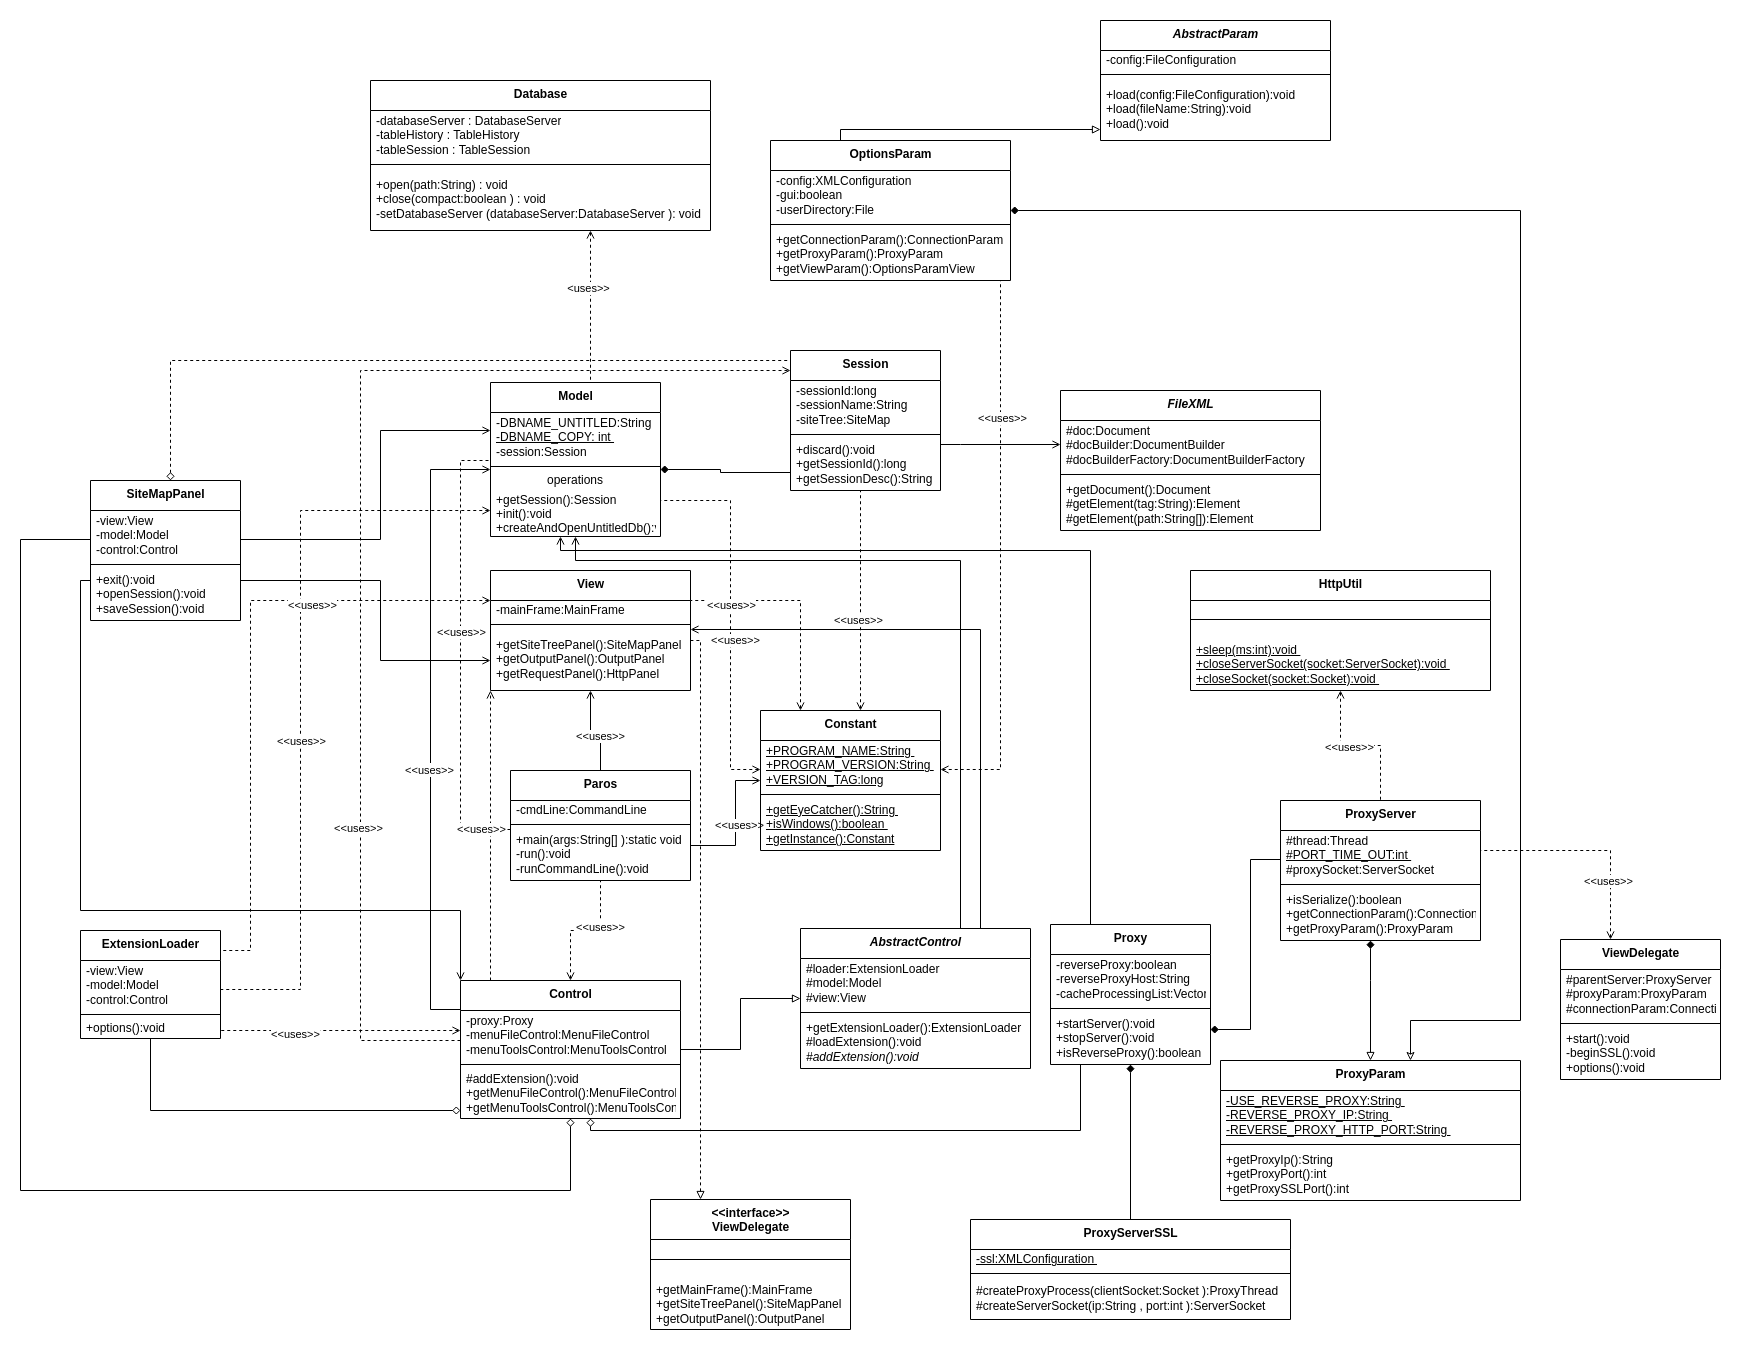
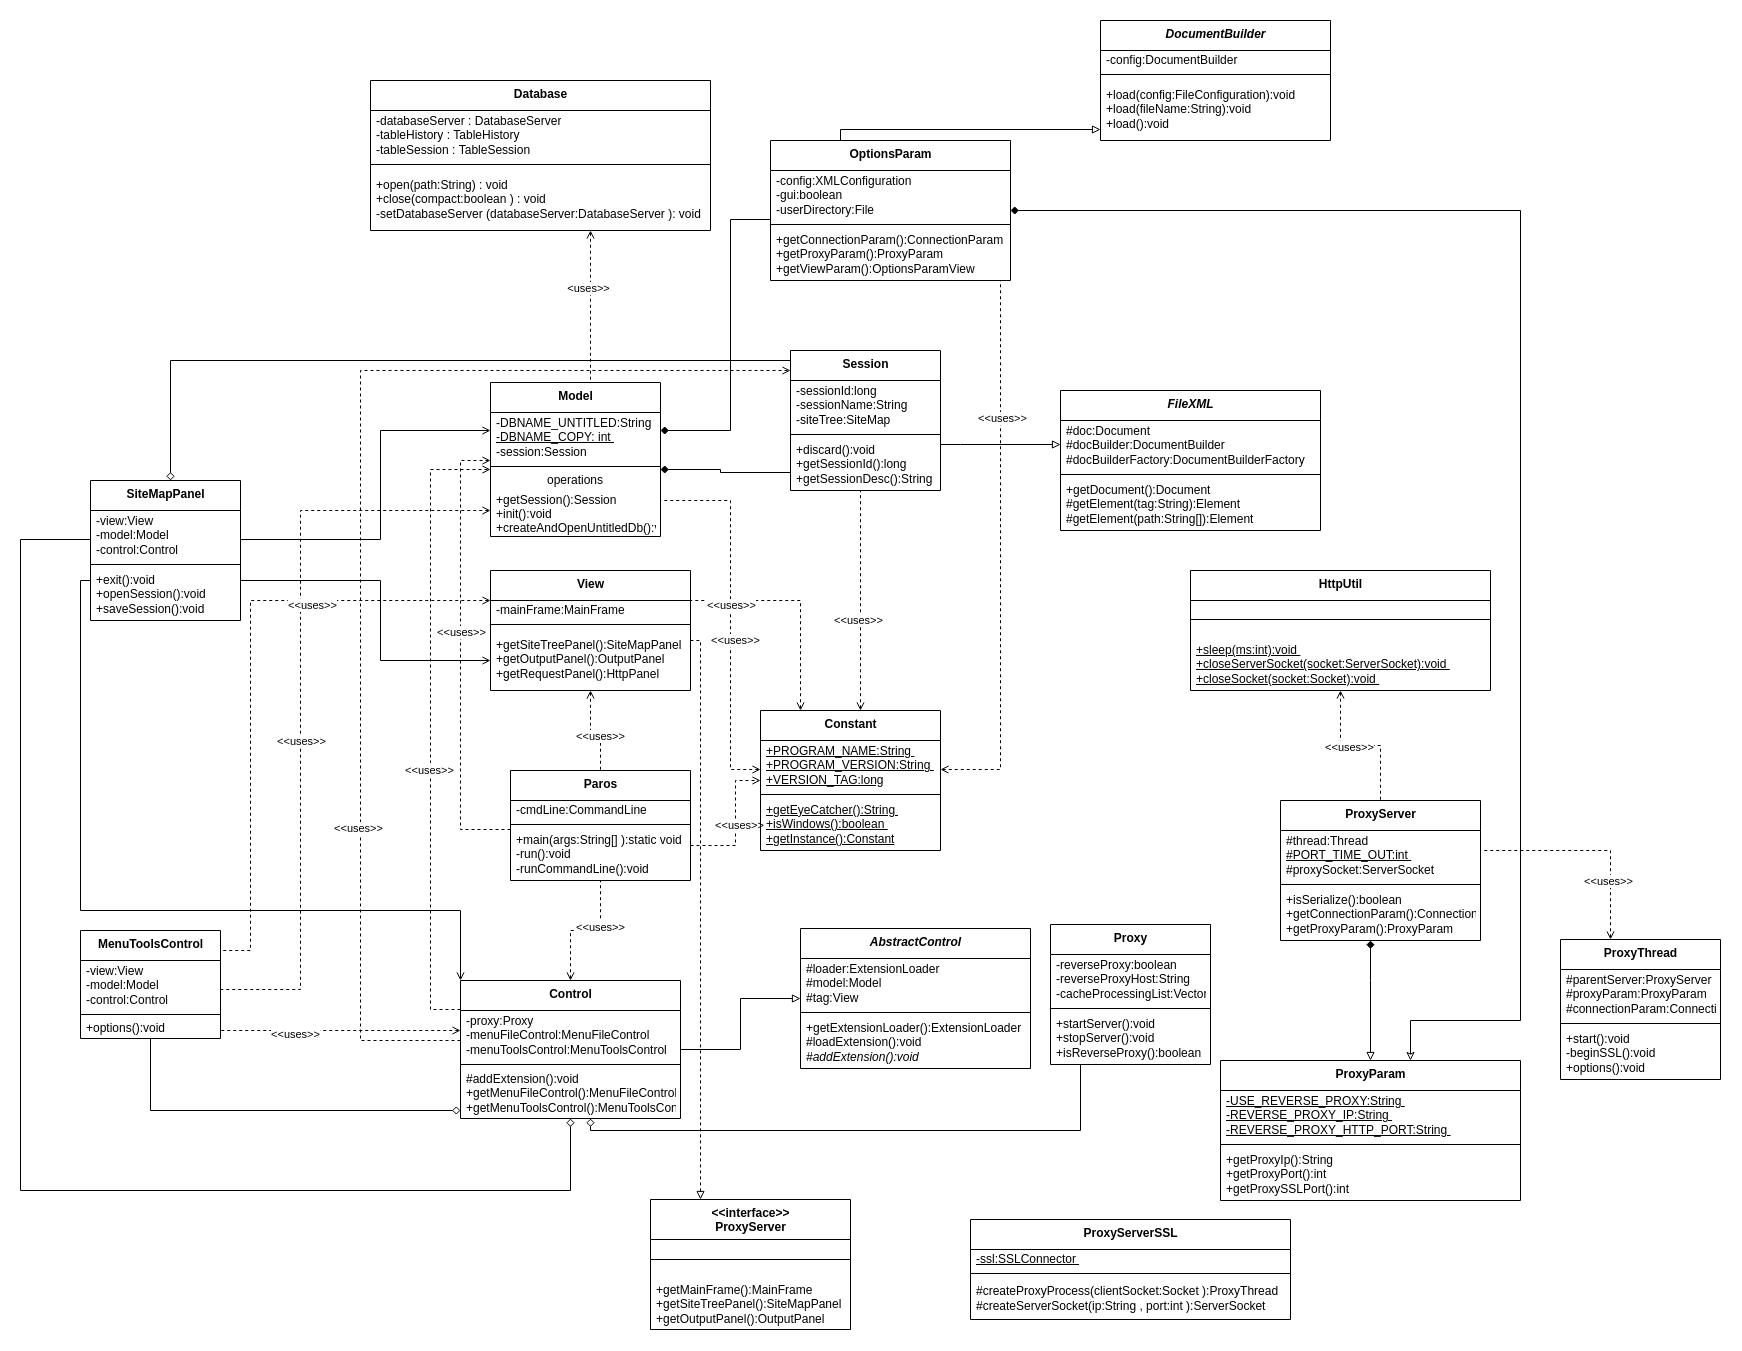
(1216, 35) -> (1216, 35)
(1181, 61) -> (1178, 61)
none -> (731, 338)
(426, 361) -> (426, 361)
(1054, 445) -> (1051, 445)
(485, 461) -> (485, 461)
(1008, 551) -> none
(942, 561) -> none
(431, 589) -> (431, 589)
(981, 636) -> none
(591, 713) -> (591, 713)
(736, 790) -> (736, 790)
(491, 838) -> none
(151, 945) -> (151, 945)
(1251, 947) -> none
(1641, 954) -> (1641, 954)
(879, 984) -> (879, 984)
(1131, 1145) -> none
(751, 1221) -> (751, 1221)
(1041, 1260) -> (1031, 1260)
